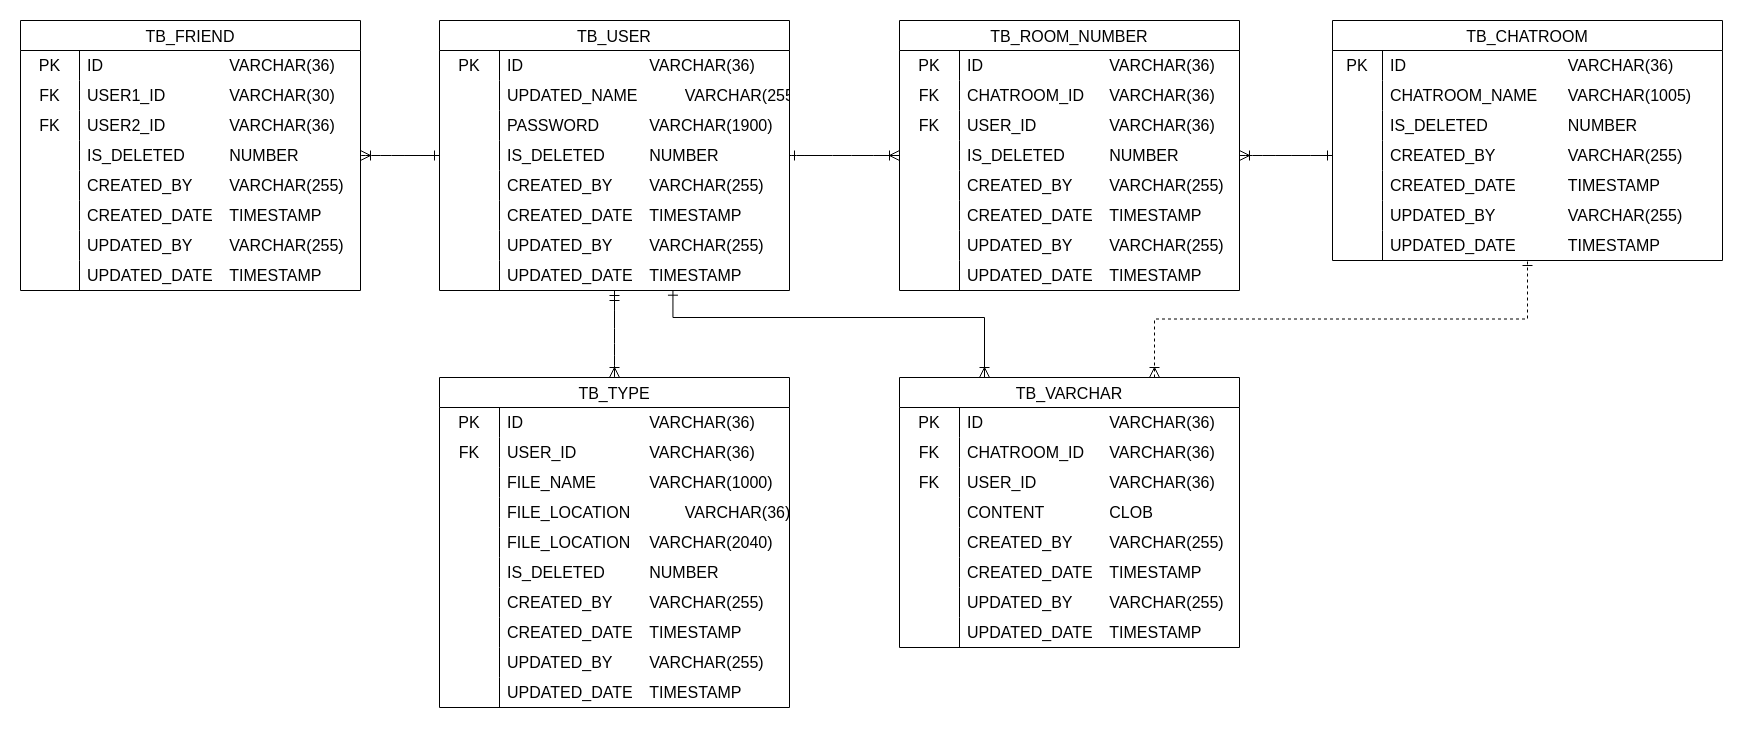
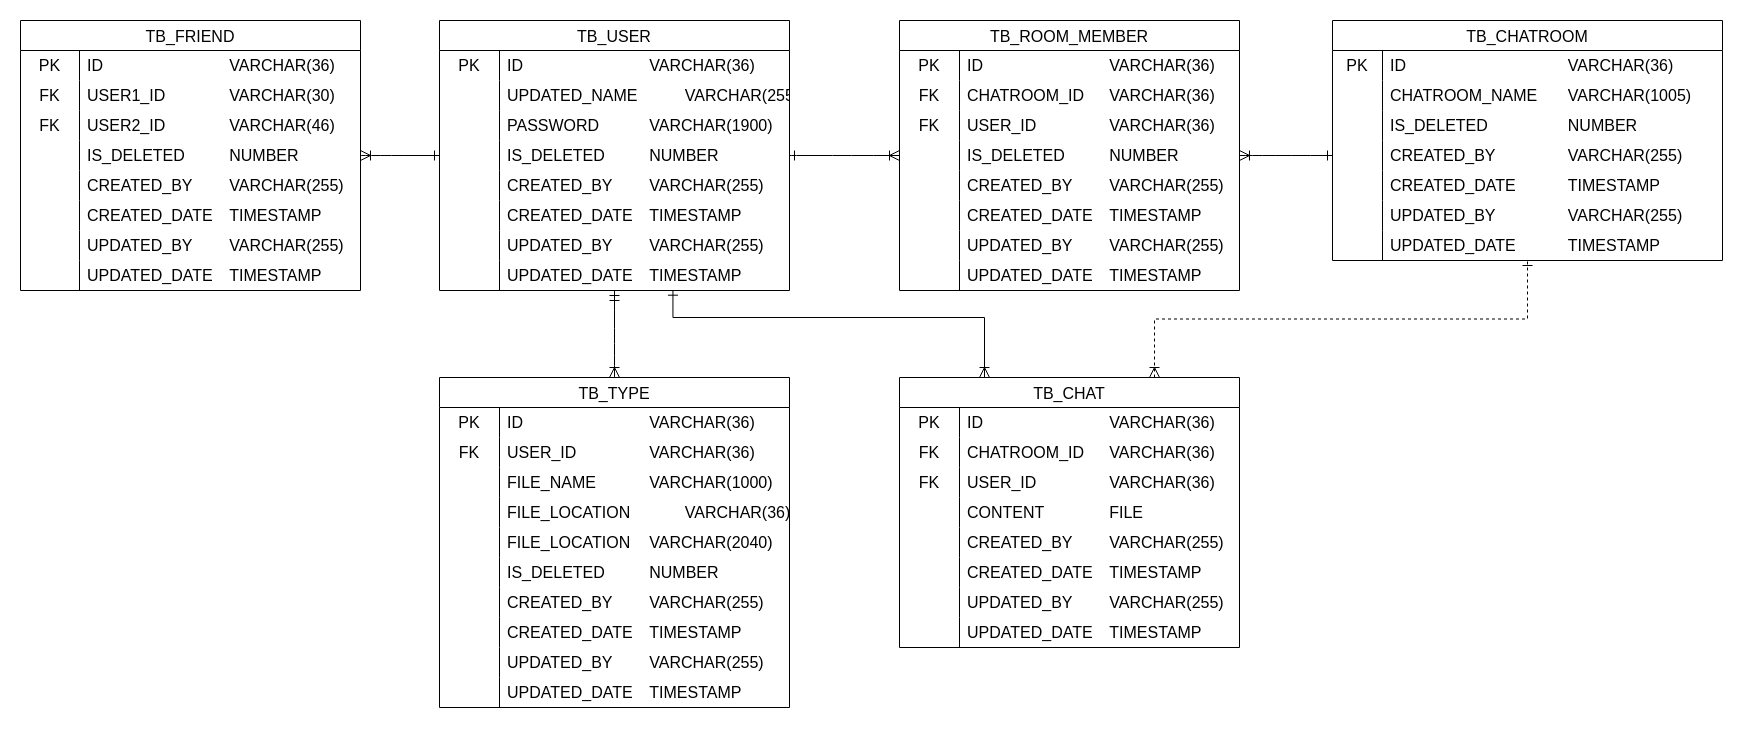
(1069, 37) -> (1069, 37)
(182, 126) -> (182, 126)
(1069, 394) -> (1069, 394)
(1026, 513) -> (1026, 513)
